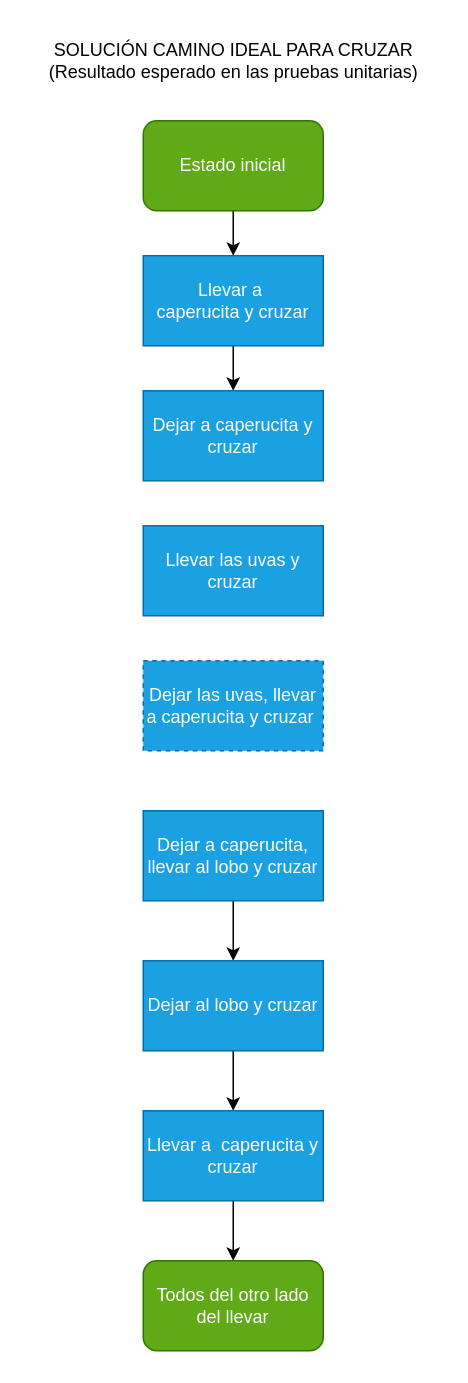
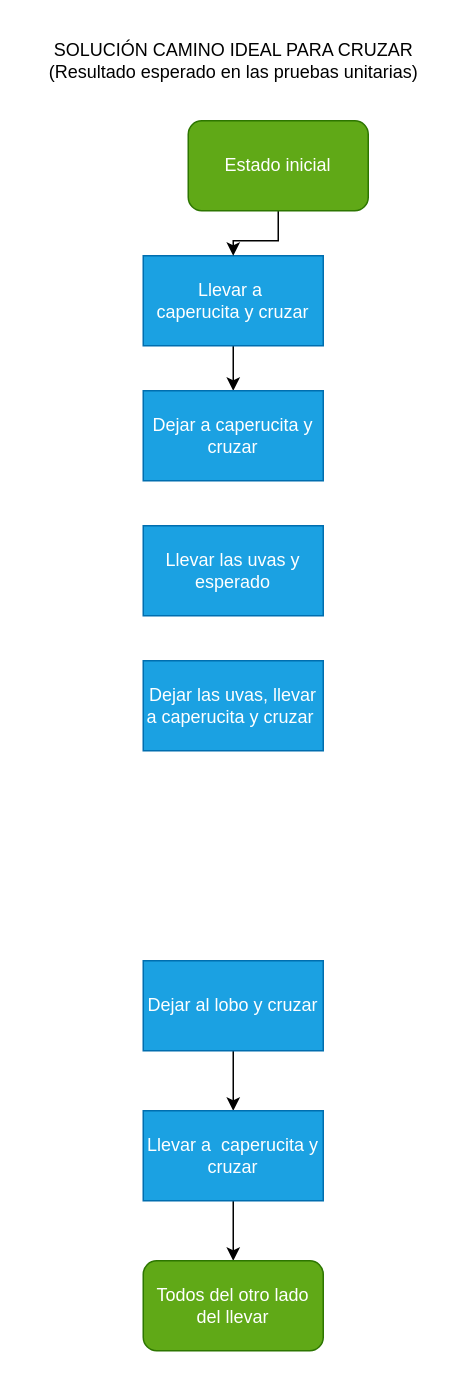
(233, 166) -> (278, 166)
(233, 571) -> (233, 571)
(233, 706) -> (233, 706)
(233, 856) -> none
(233, 926) -> none
